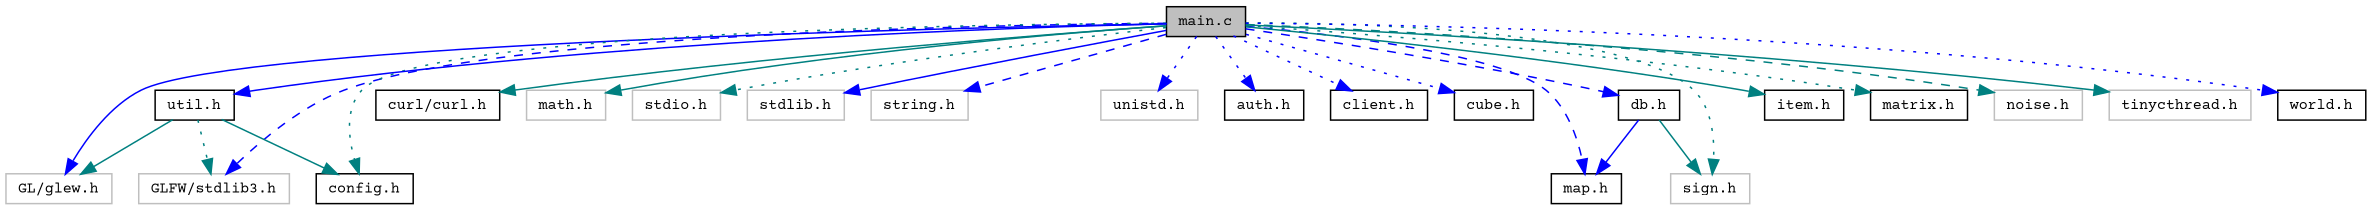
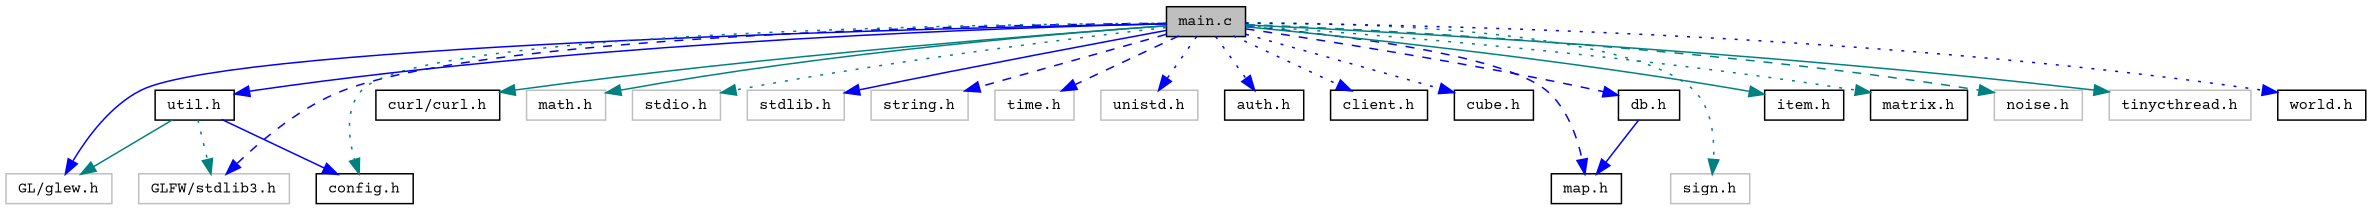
none -> (1034, 105)
(1675, 141) -> none
(275, 145) -> (275, 145)
